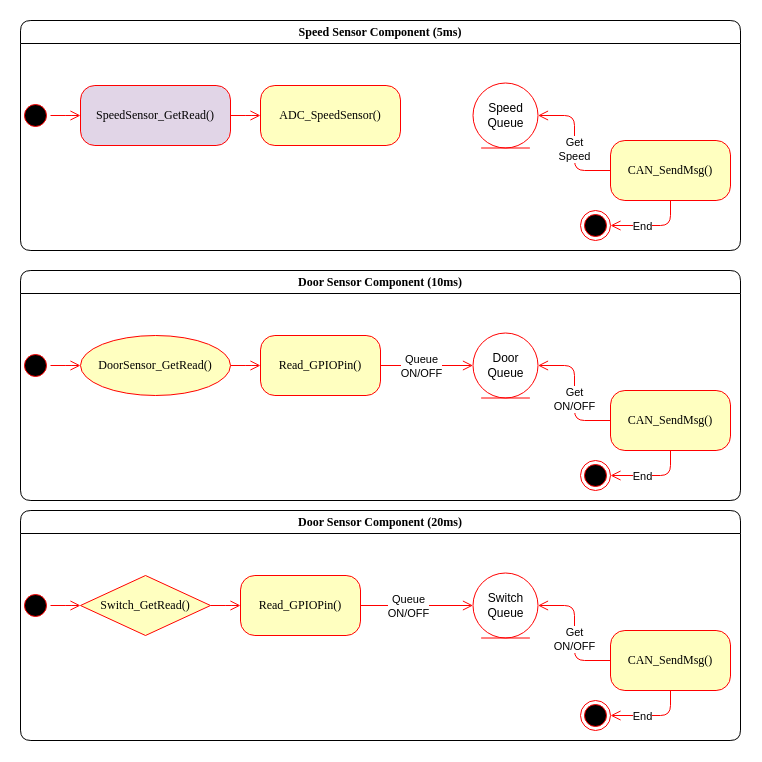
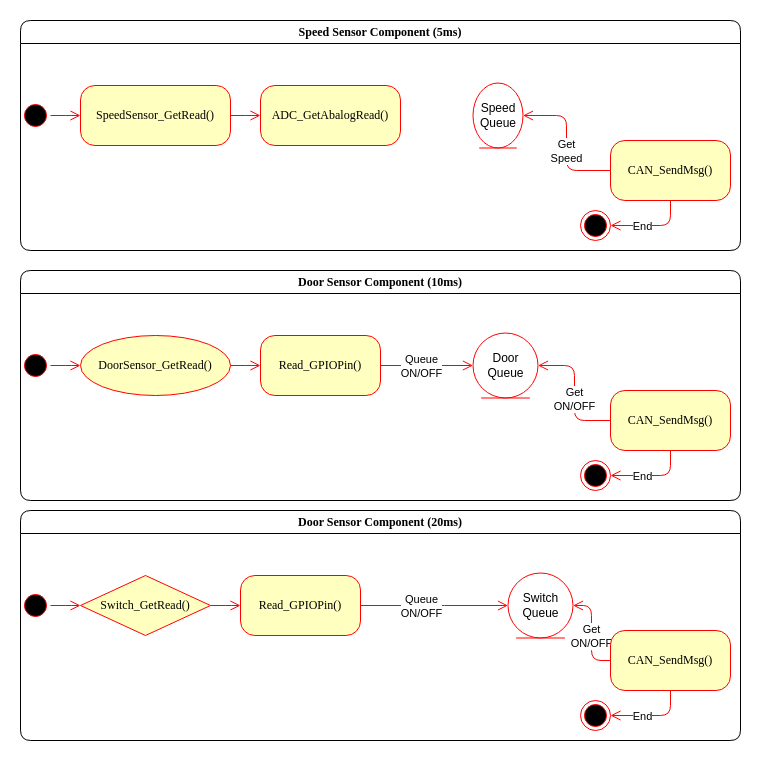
(156, 116) -> (156, 116)
(331, 116) -> (331, 116)
(506, 116) -> (498, 116)
(506, 606) -> (541, 606)
